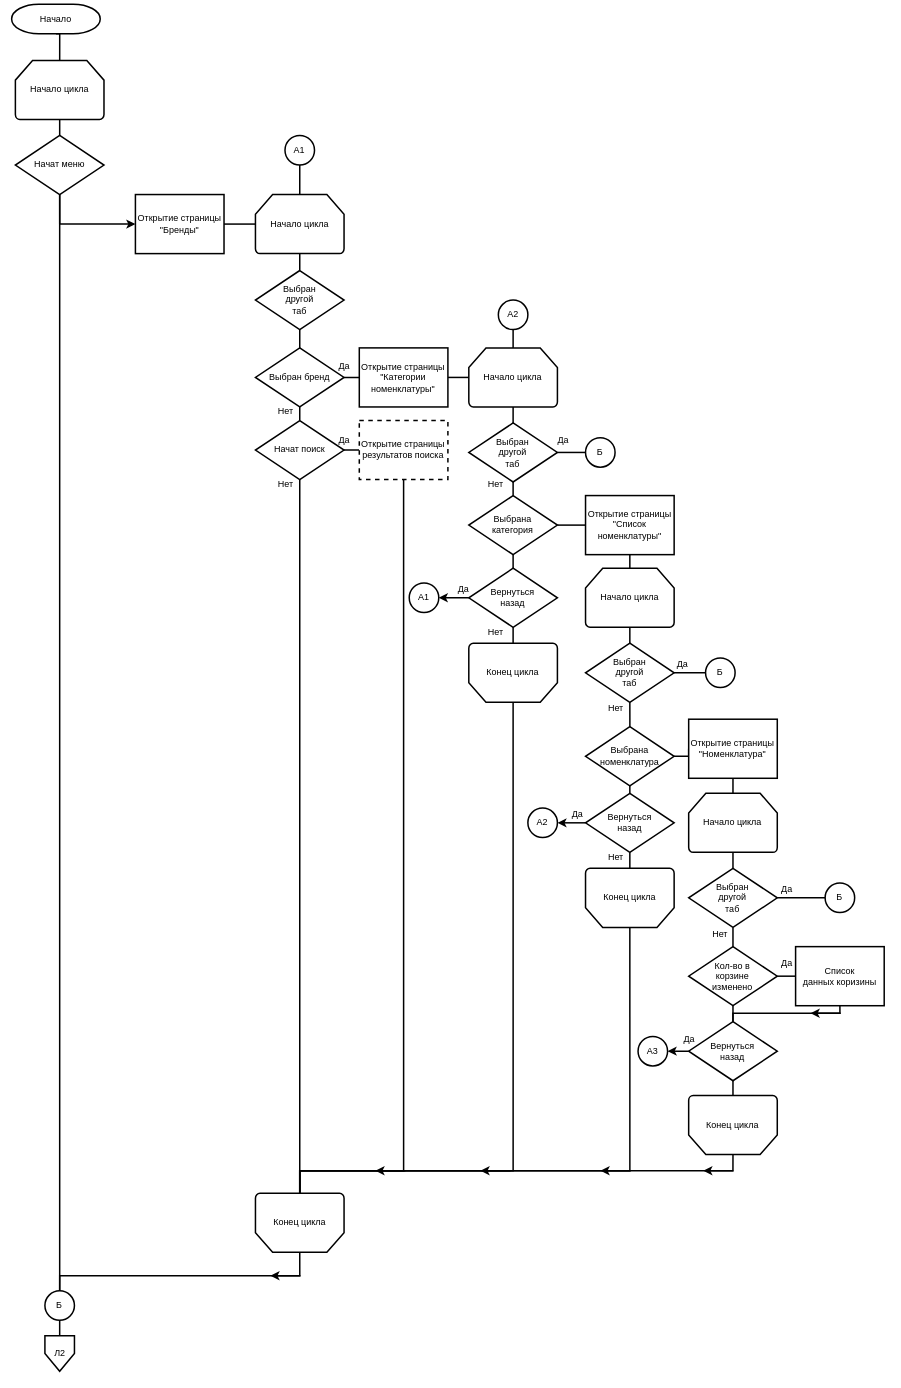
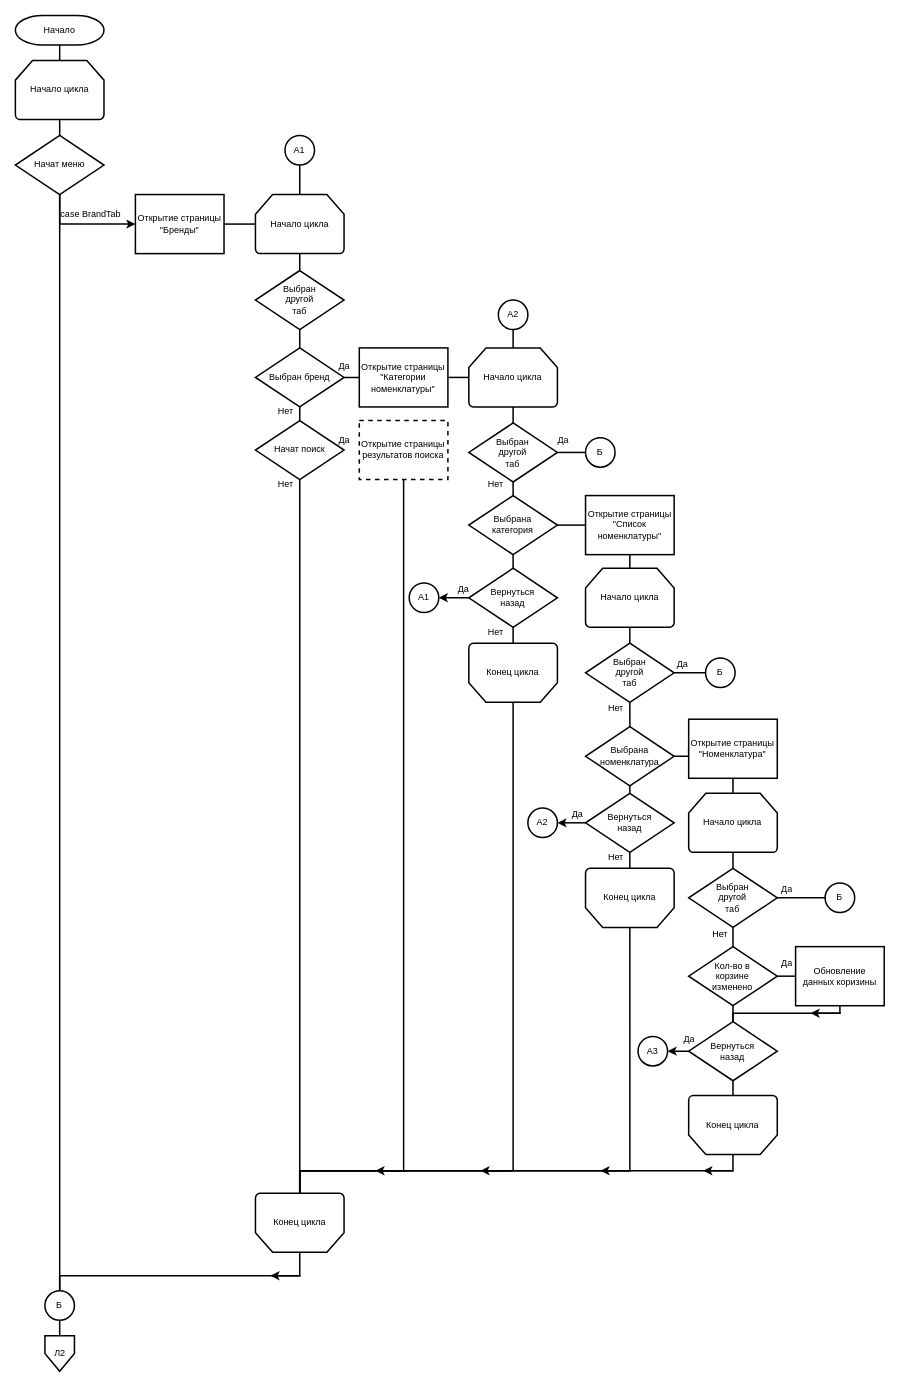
(56, 19) -> (60, 30)
none -> (90, 214)
(351, 450) -> none
(840, 976) -> (840, 976)
